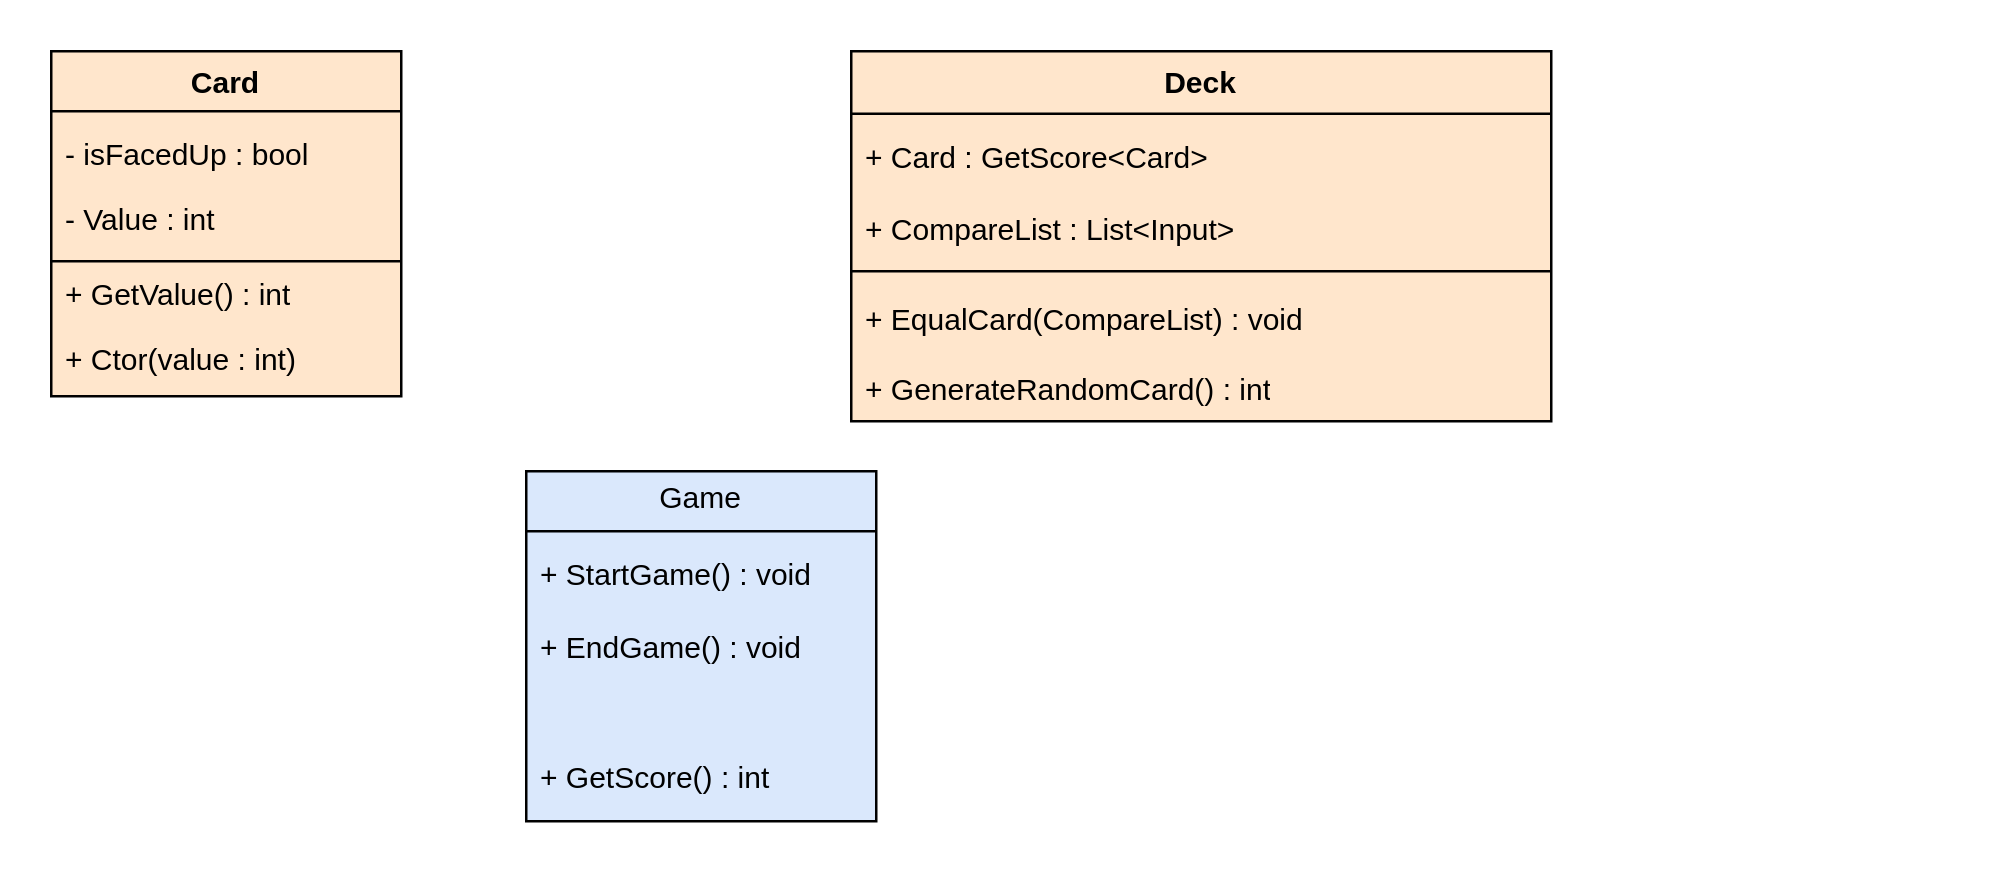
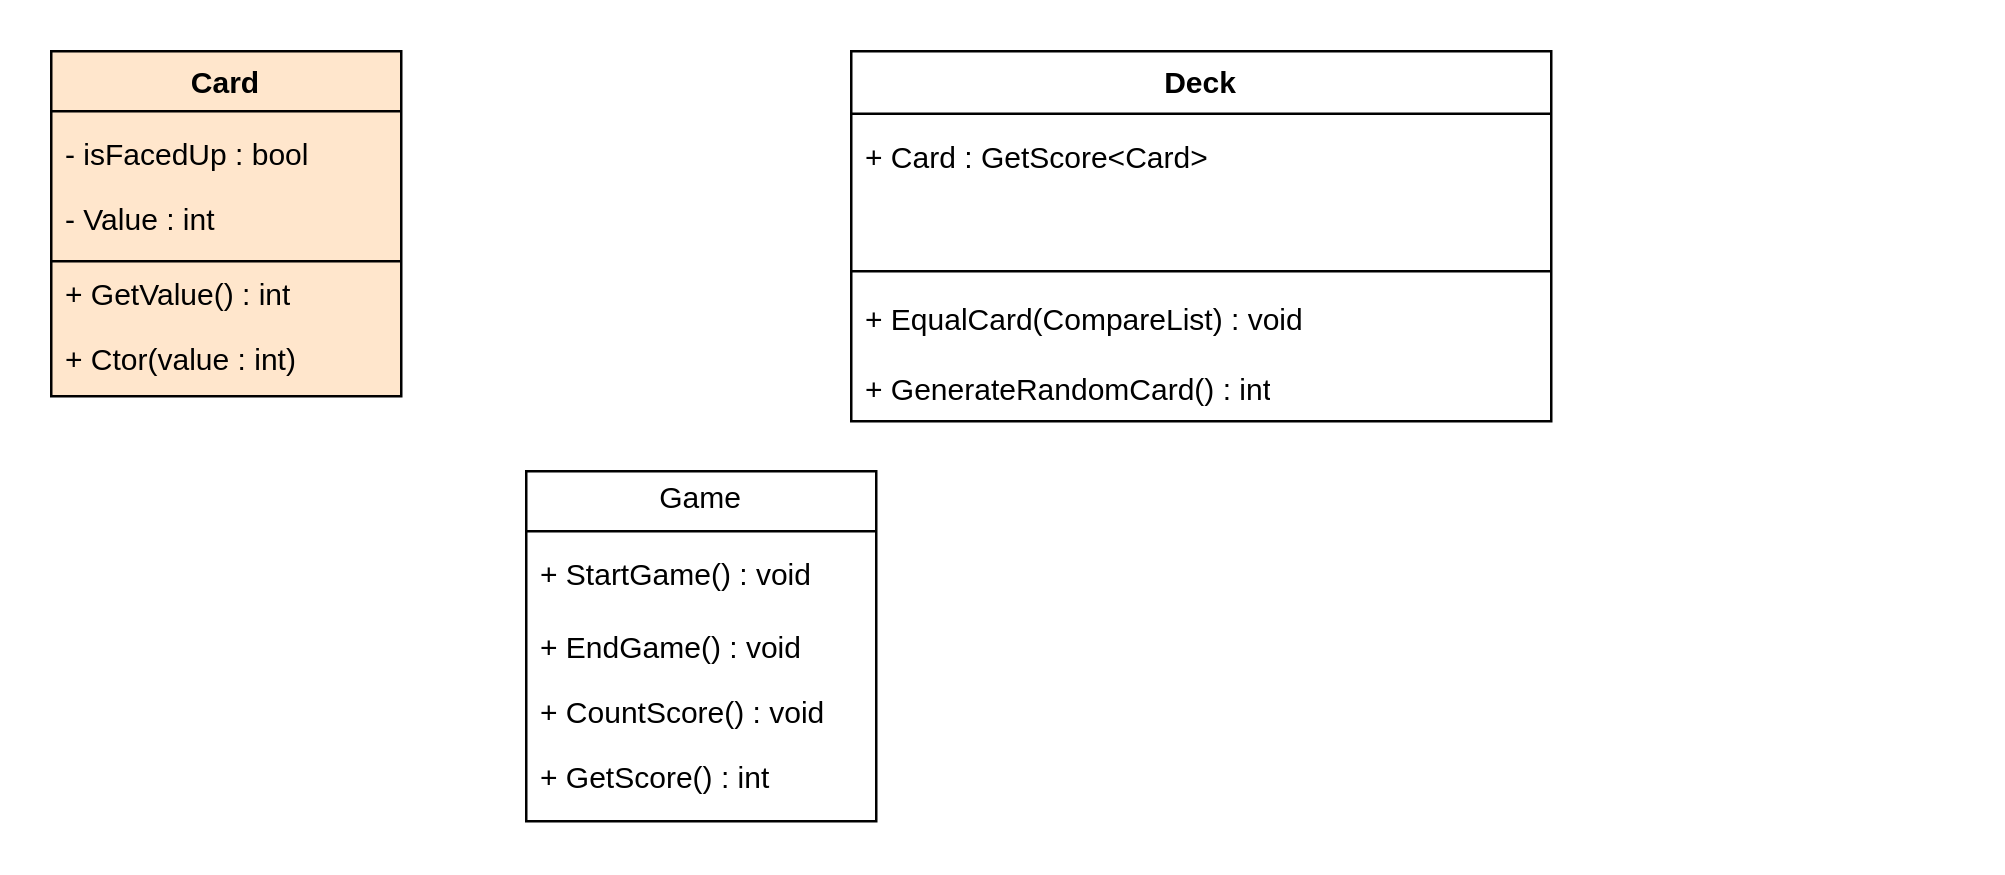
(1201, 229) -> none
(1201, 236) -> (1201, 236)
(701, 646) -> (701, 646)
none -> (701, 710)
